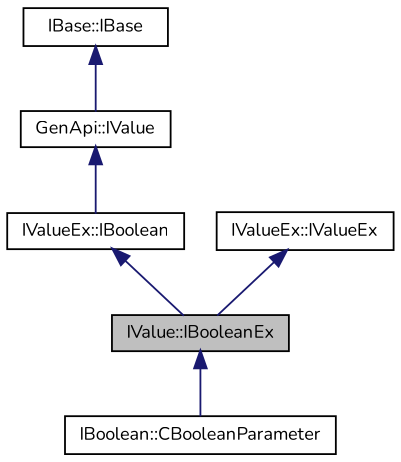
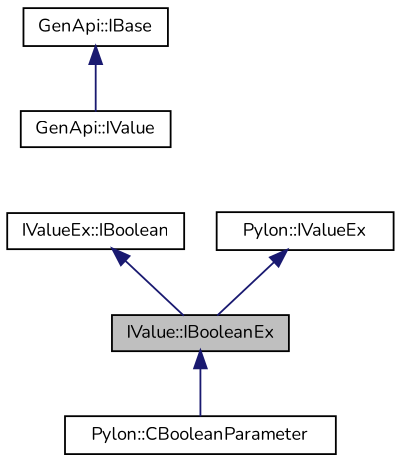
(96, 27) -> (96, 27)
(96, 189) -> none
(305, 231) -> (305, 231)
(200, 435) -> (200, 435)
